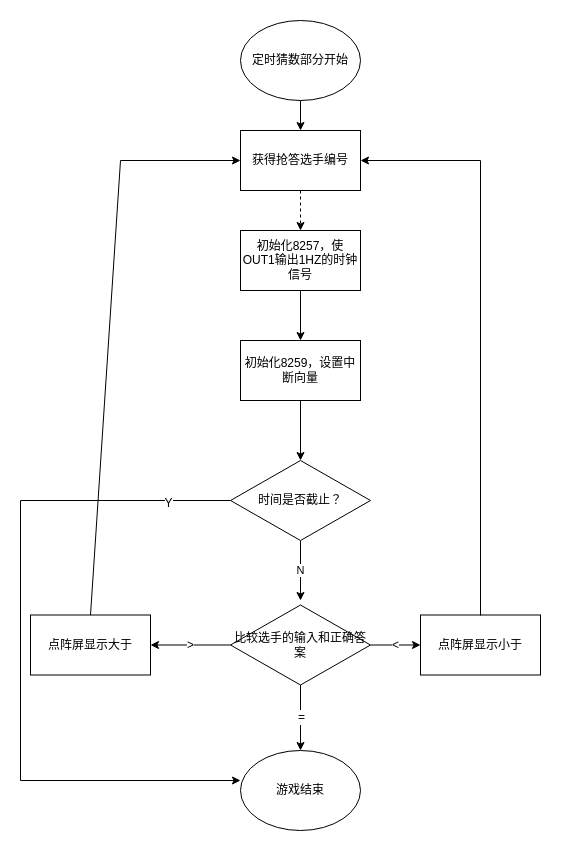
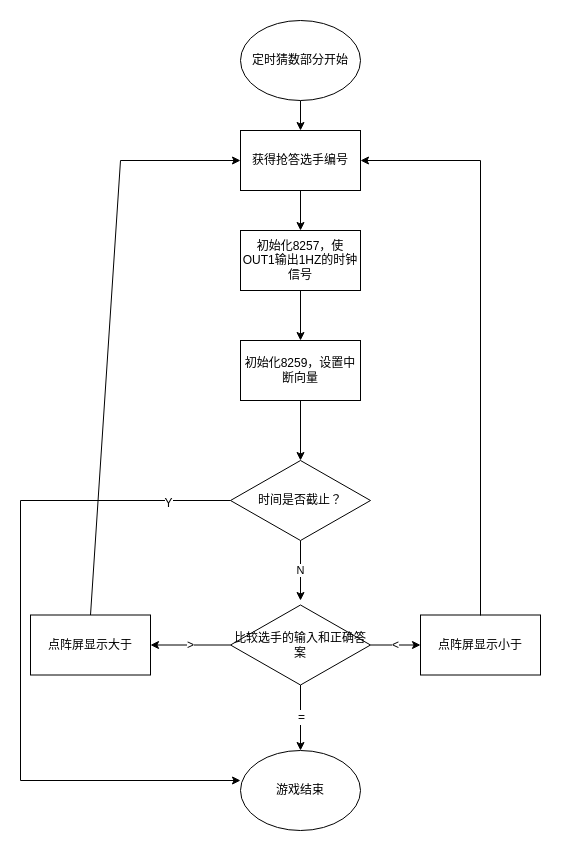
(301, 207) -> (301, 207)
